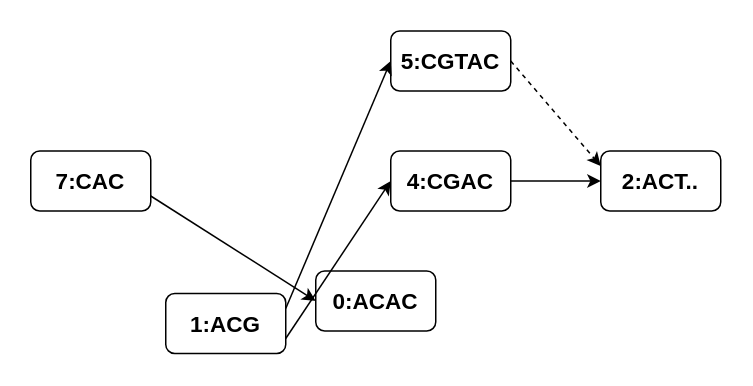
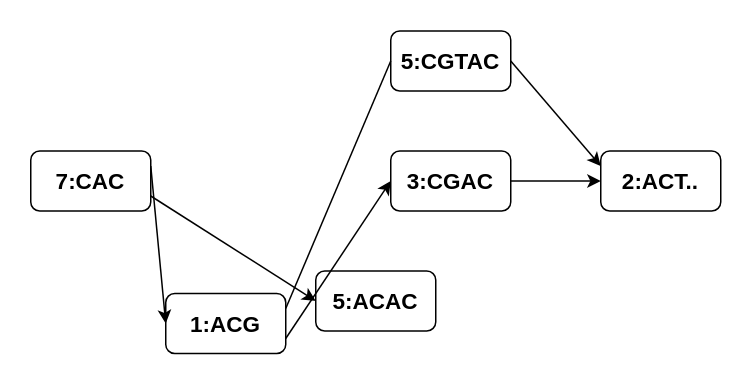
(386, 71) -> (388, 67)
(553, 110) -> (553, 110)
(451, 181) -> (451, 181)
none -> (158, 244)
(376, 301) -> (376, 301)
